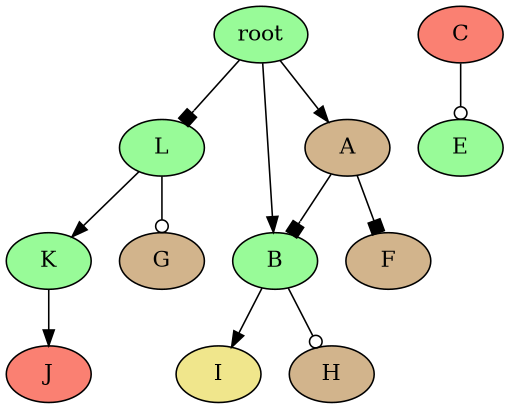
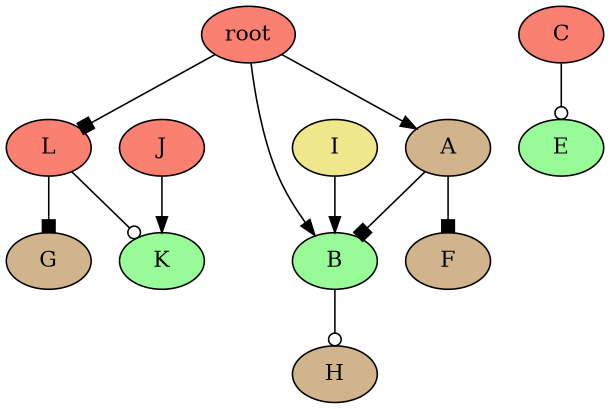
(261, 35) -> (248, 35)
(162, 148) -> (49, 148)
(162, 198) -> (49, 197)
(111, 199) -> (101, 200)
(49, 310) -> (162, 197)
(250, 311) -> (335, 197)
